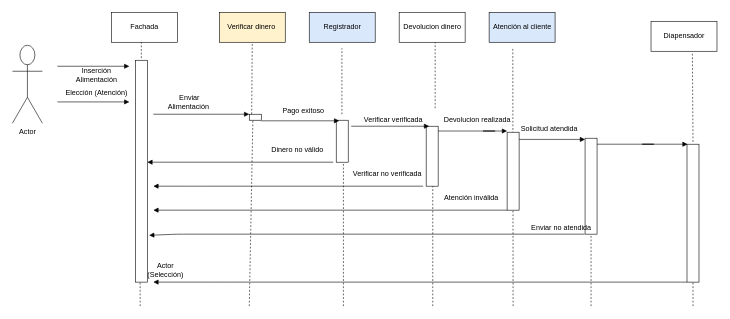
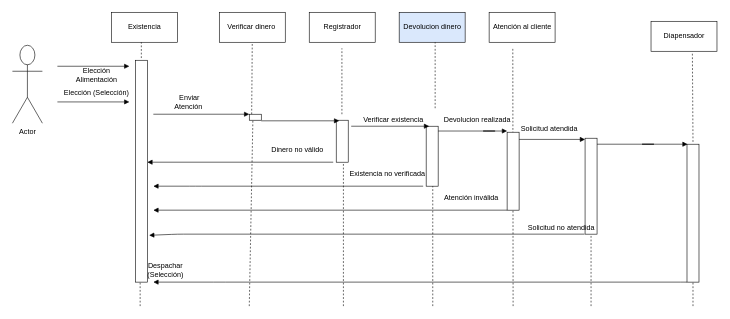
(145, 27) -> (145, 27)
(252, 27) -> (252, 27)
(342, 27) -> (342, 27)
(432, 27) -> (432, 27)
(522, 27) -> (522, 27)
(97, 75) -> (97, 75)
(97, 93) -> (97, 93)
(190, 102) -> (190, 102)
(303, 111) -> none
(394, 120) -> (394, 120)
(388, 174) -> (388, 174)
(562, 228) -> (562, 228)
(166, 270) -> (166, 270)
